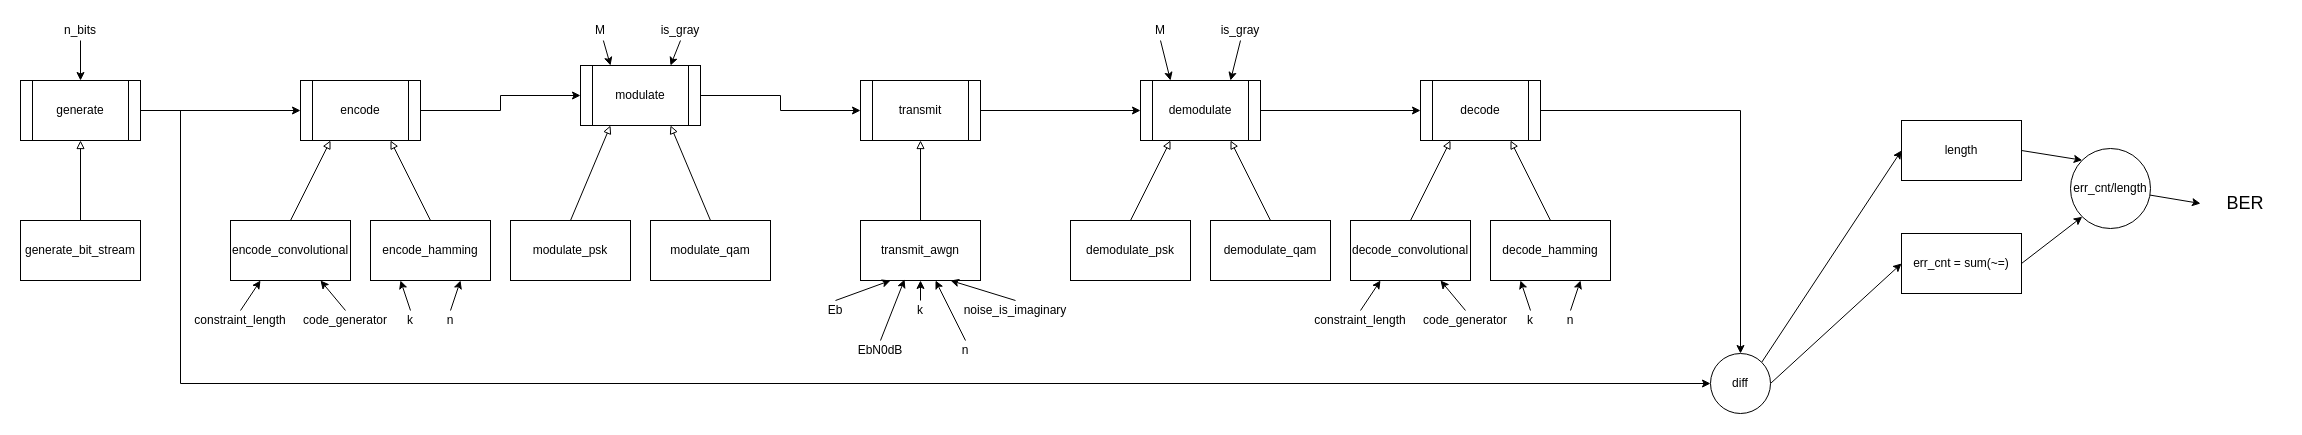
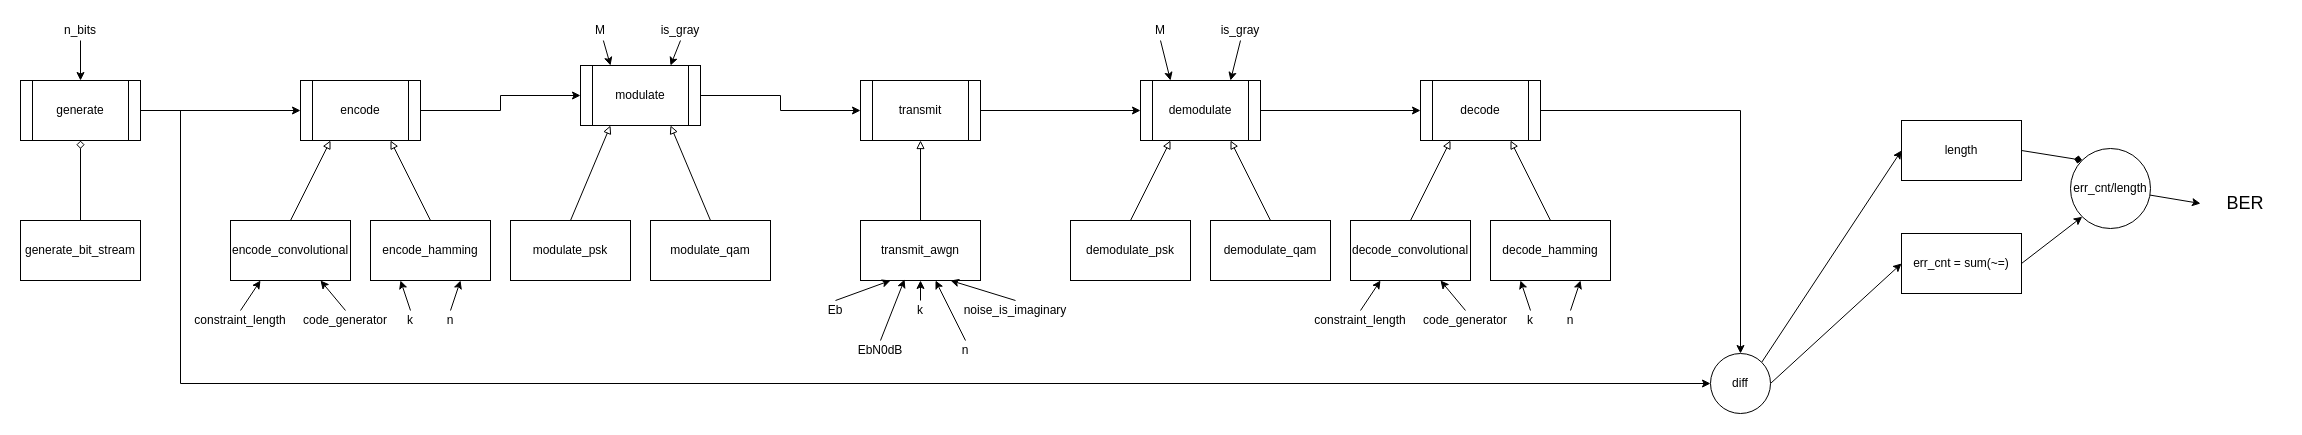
(81, 150) -> (81, 149)
(2074, 159) -> (2073, 159)
